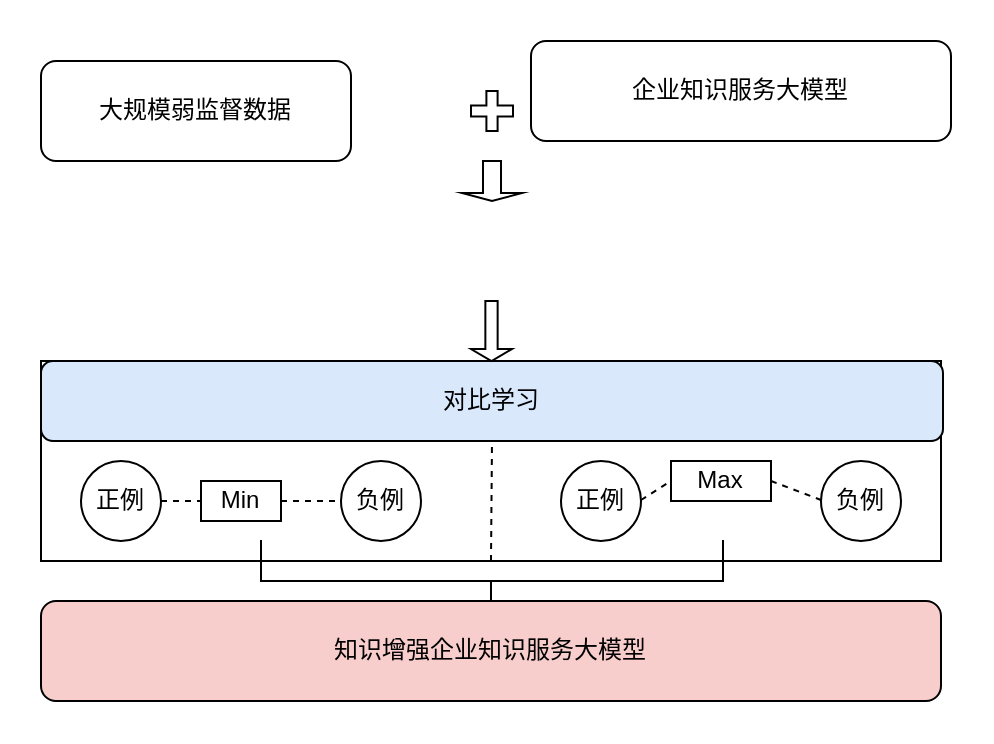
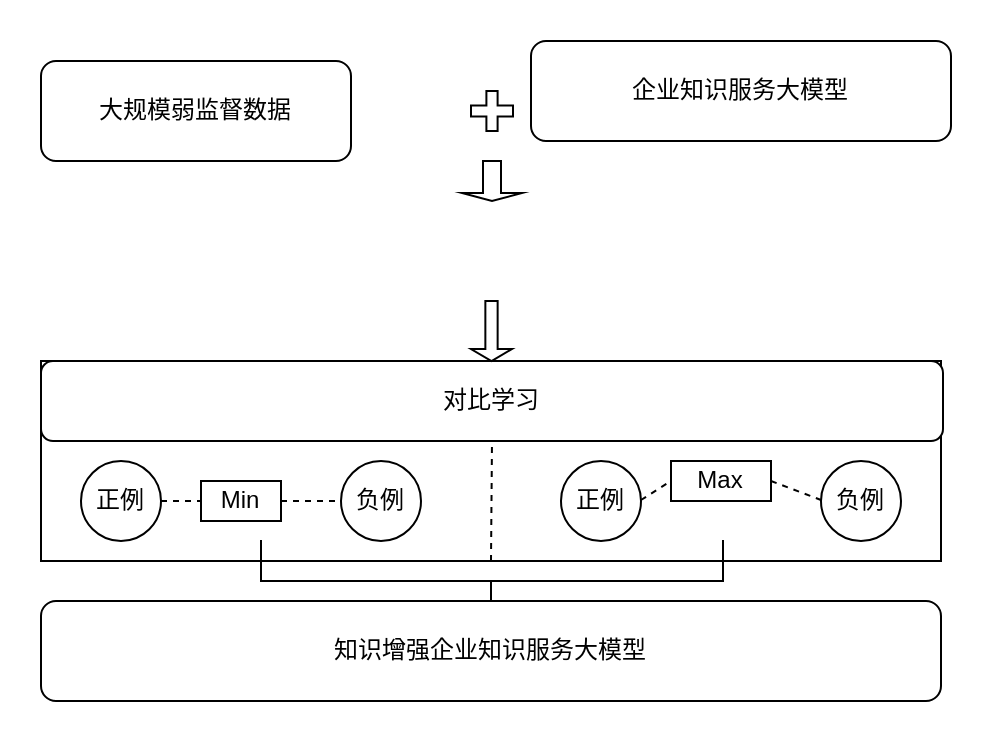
(492, 401) -> (492, 401)
(491, 651) -> (491, 651)
